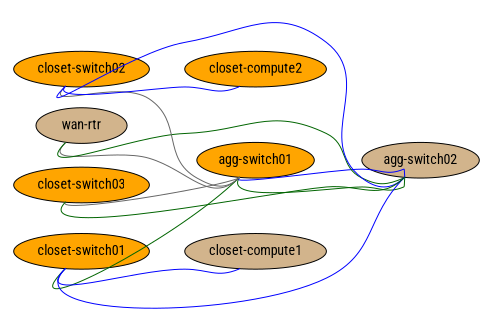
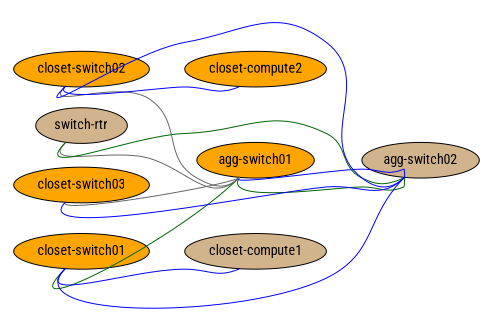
(82, 126) -> (82, 126)
(230, 201) -> (230, 201)
